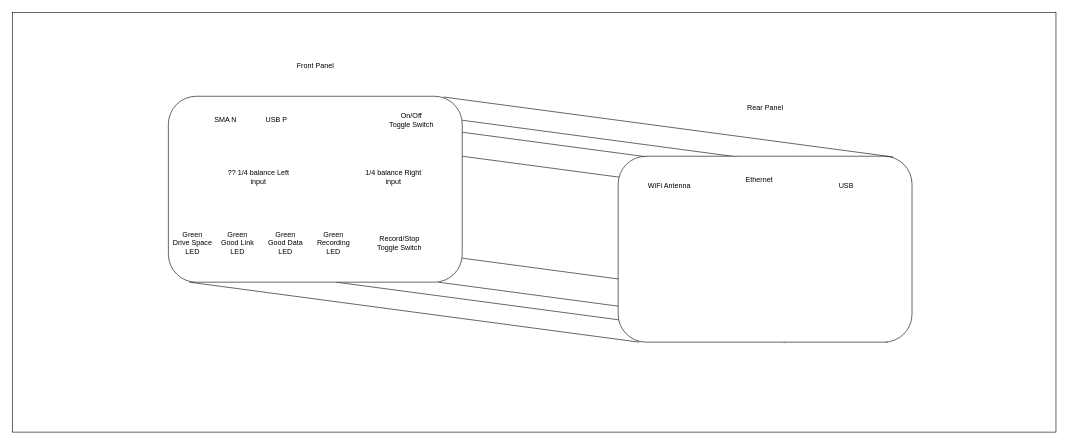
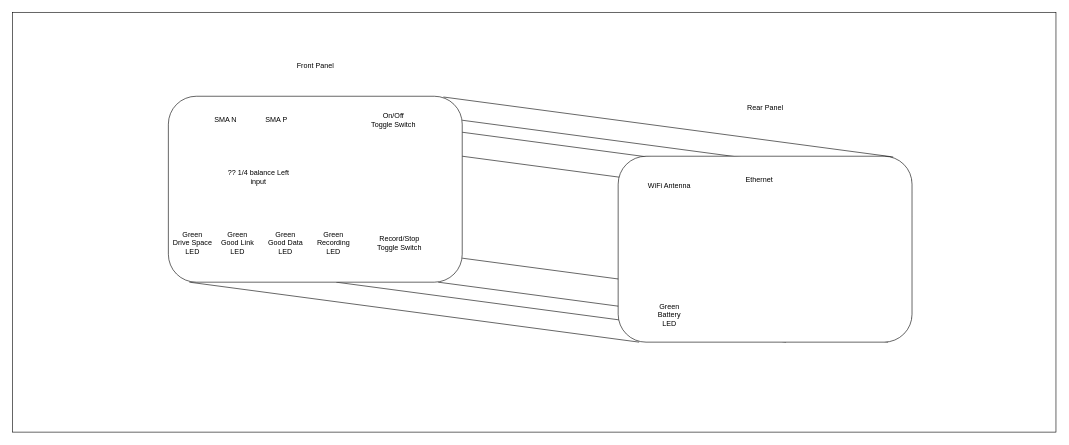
(277, 120) -> (277, 120)
(411, 120) -> (393, 120)
(393, 177) -> none
(846, 186) -> none
none -> (669, 315)
